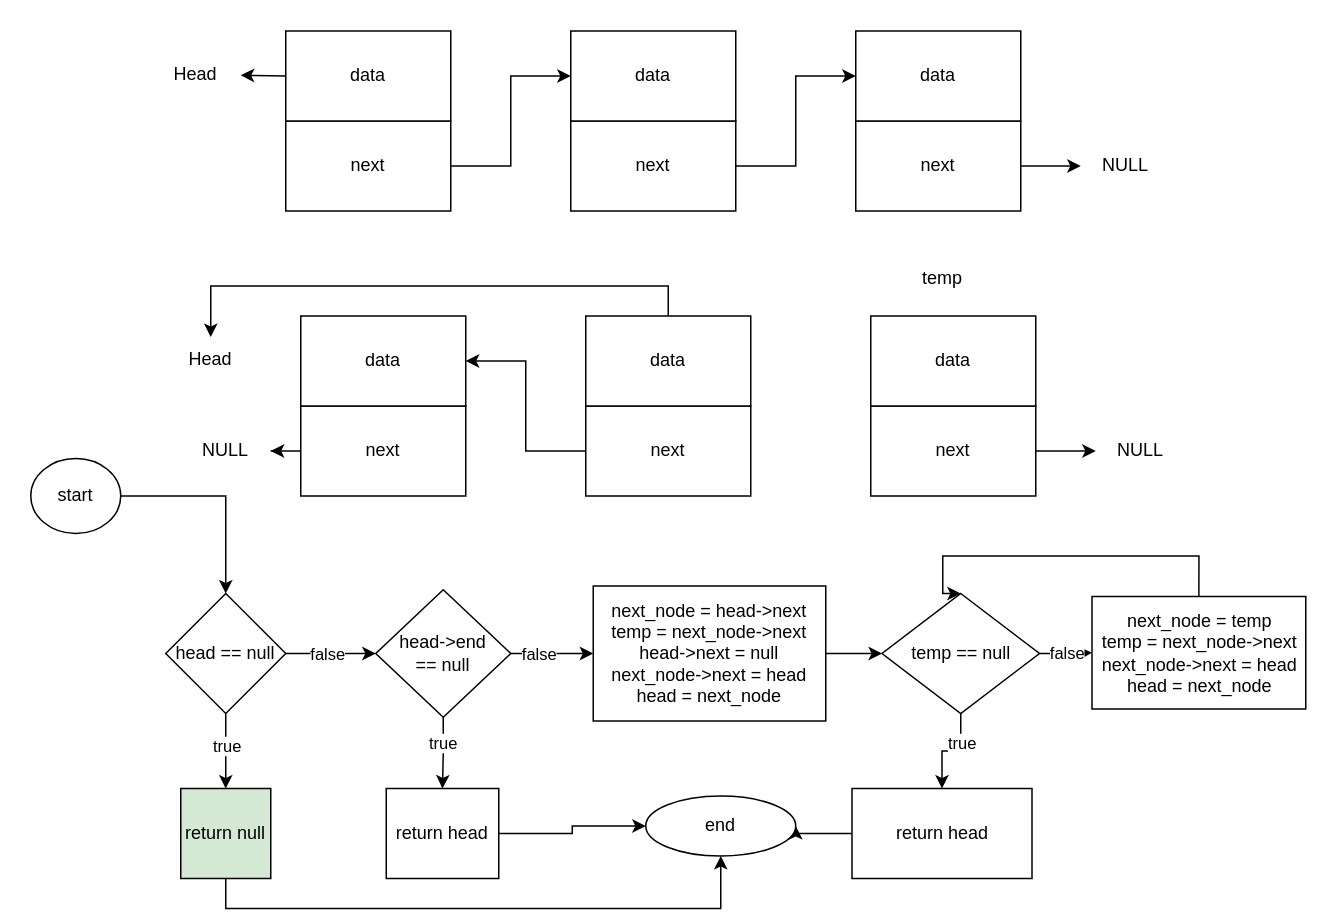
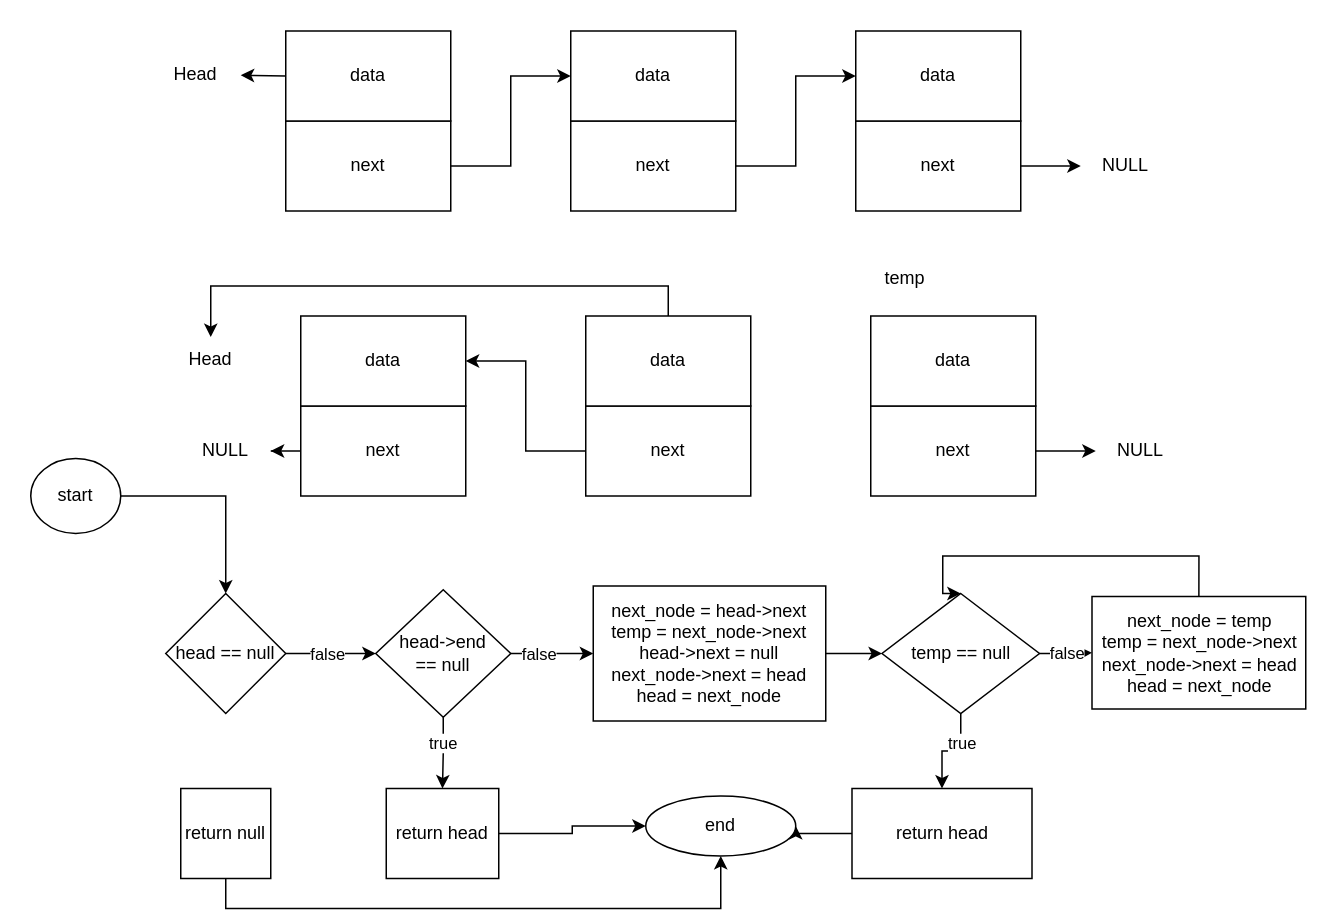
(942, 278) -> (905, 278)
(226, 745) -> none
(226, 833) -> (226, 833)
